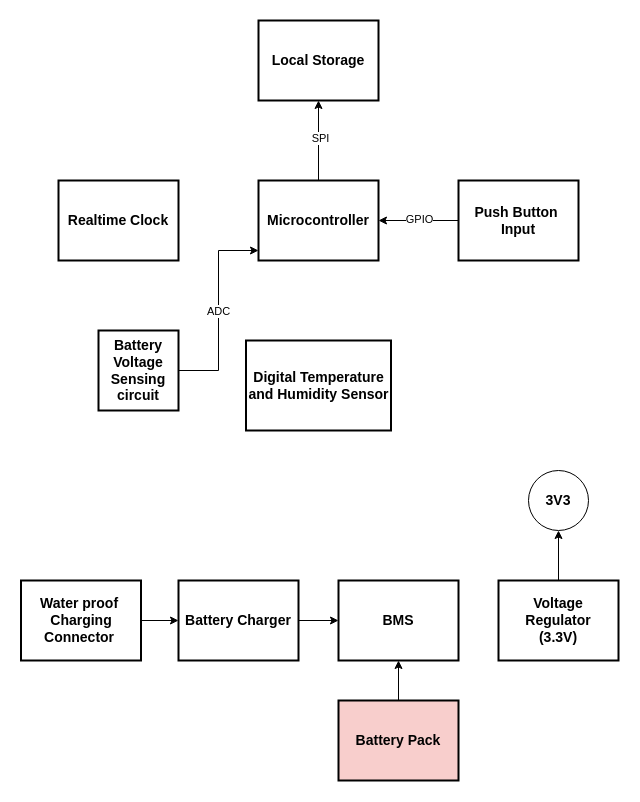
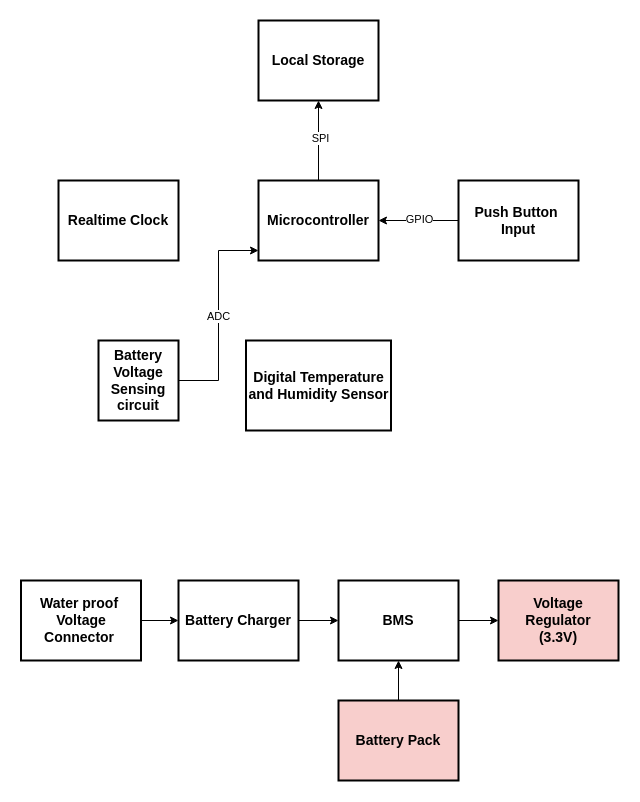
(139, 371) -> (139, 381)
(559, 501) -> none
(559, 559) -> none
(82, 621) -> (82, 621)
none -> (475, 621)
(559, 621) -> (559, 621)
